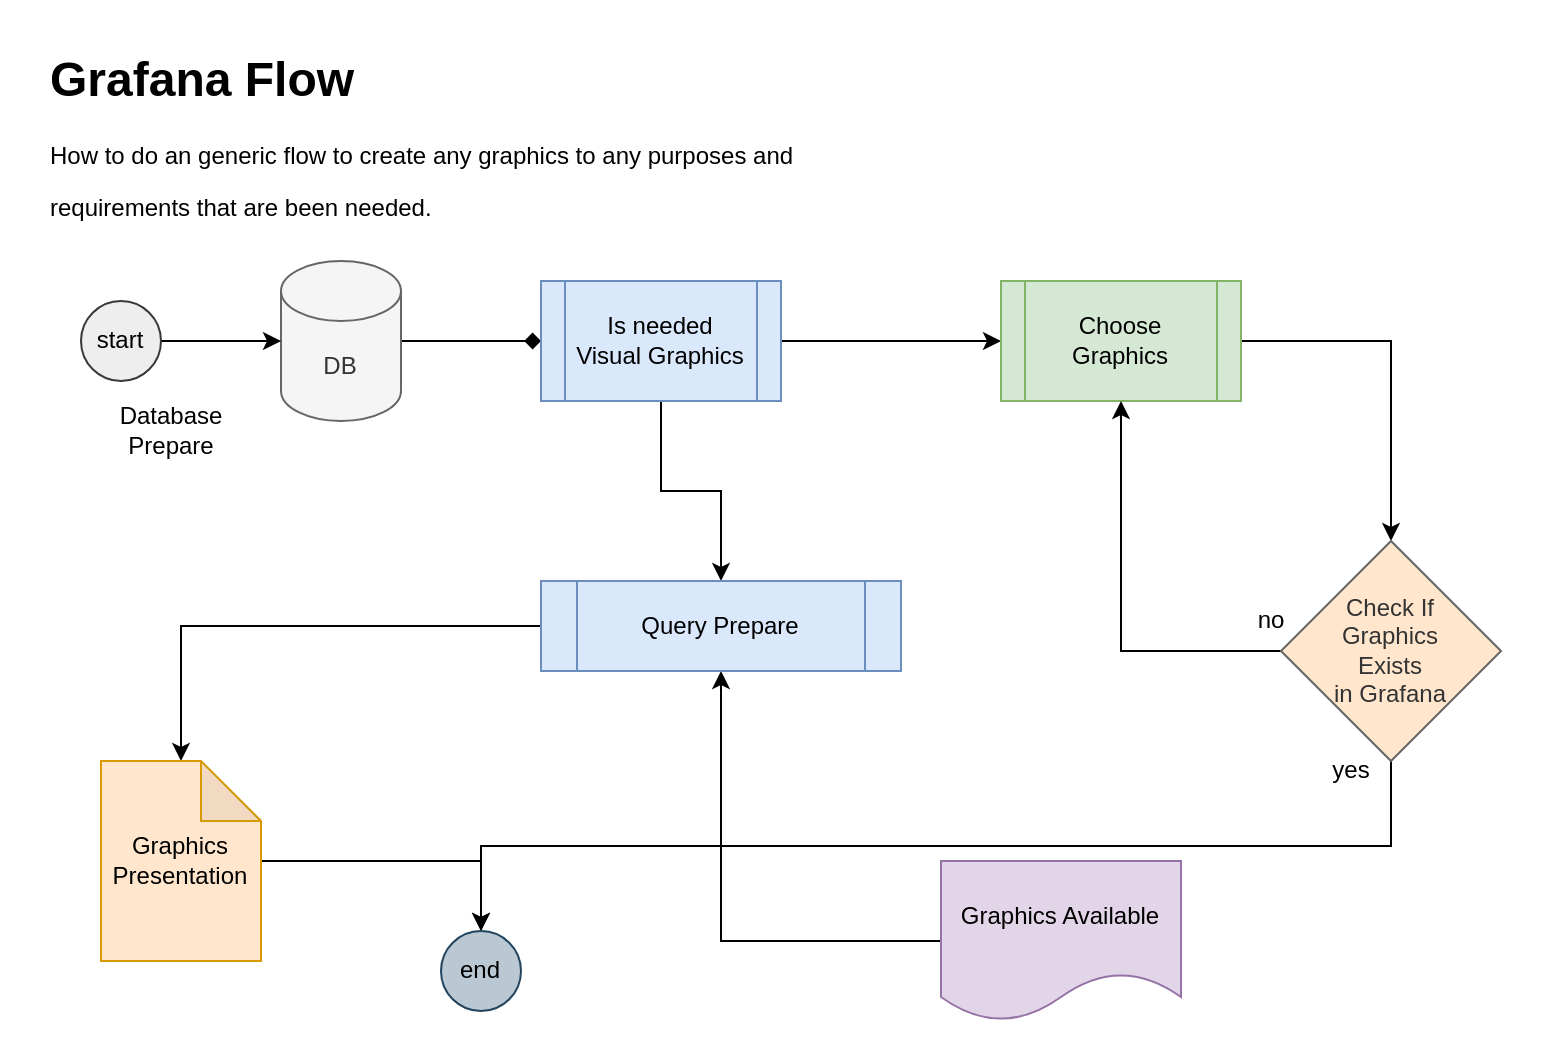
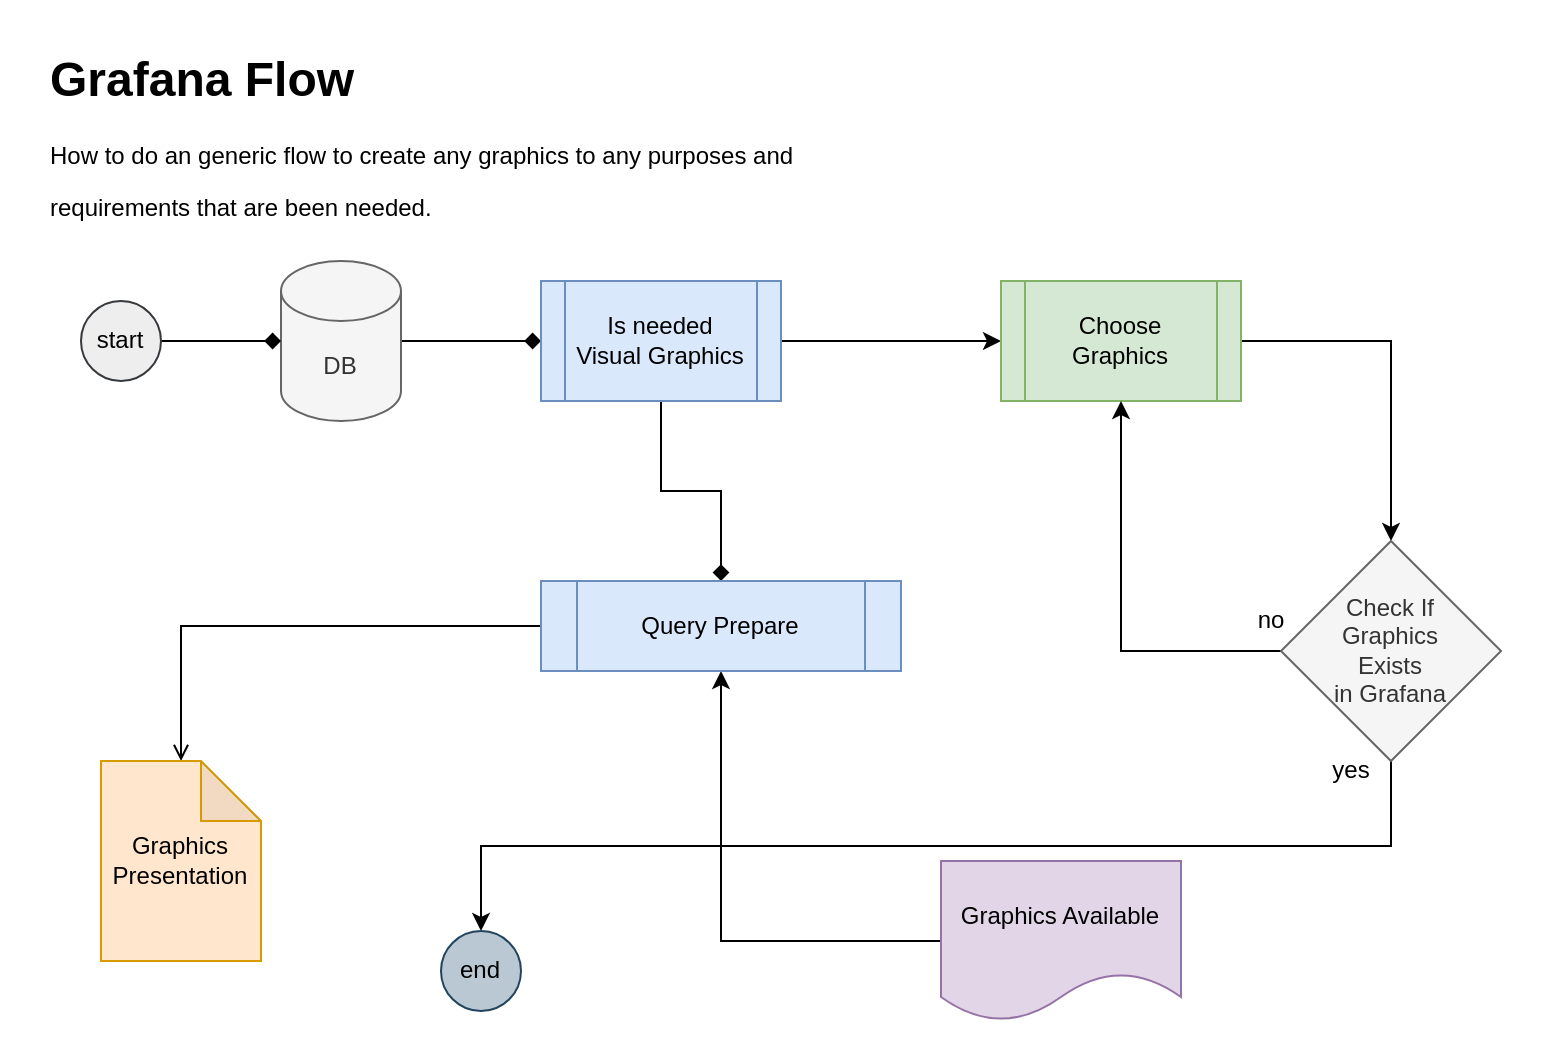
(265, 341) -> (264, 341)
(171, 431) -> none
(721, 566) -> (721, 565)
(1391, 651) -> (1391, 651)
(181, 746) -> (181, 748)
(369, 861) -> none
